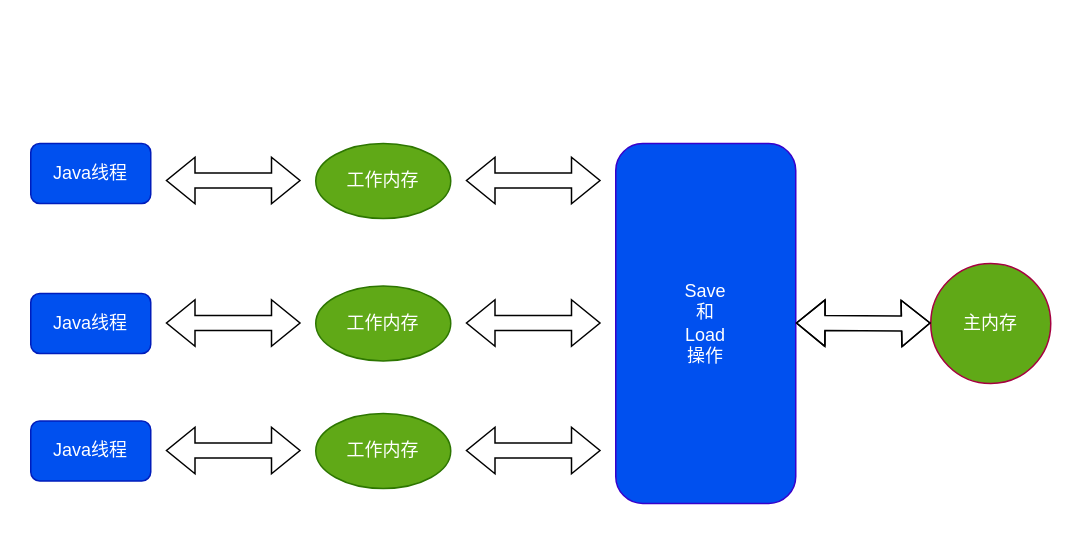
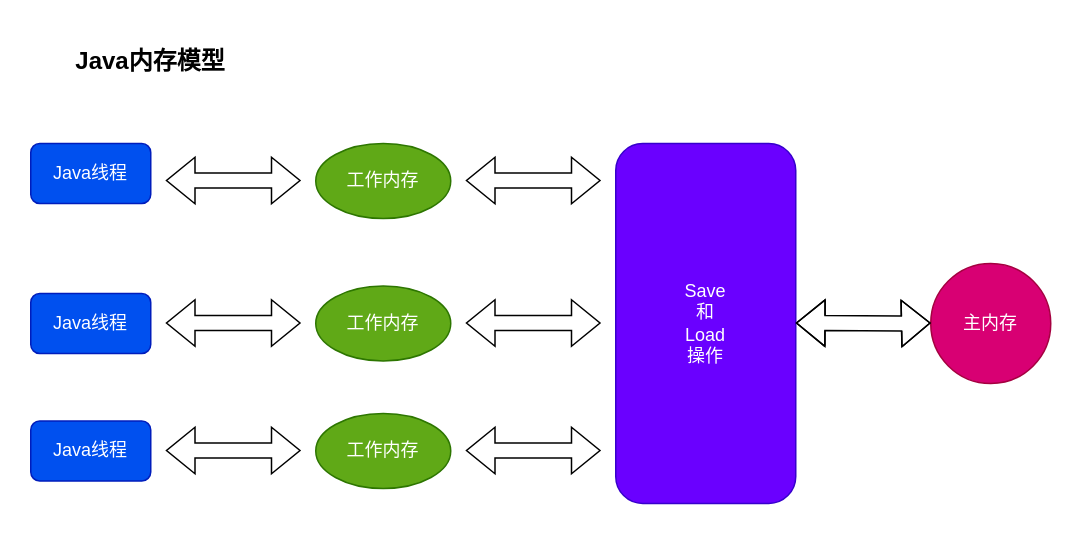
none -> (151, 61)
(706, 323) -> (706, 323)
(991, 323) -> (991, 323)
